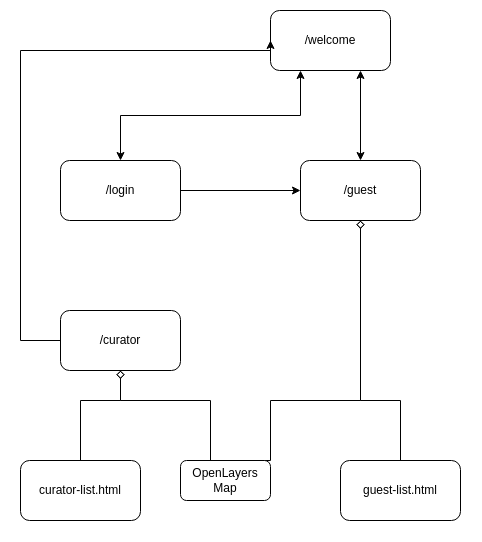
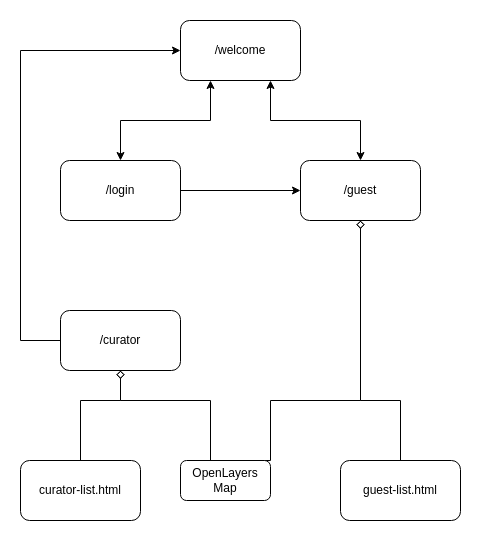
(331, 41) -> (241, 51)
